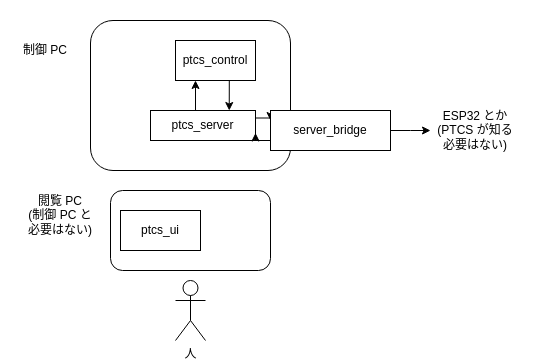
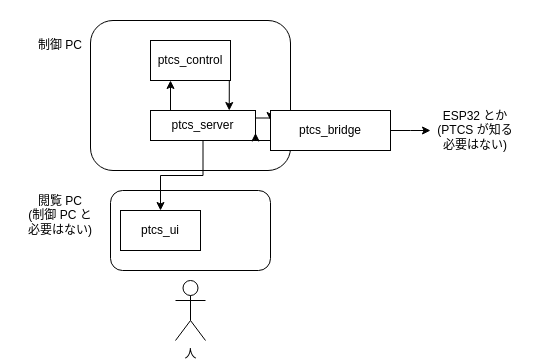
(46, 51) -> (61, 46)
(216, 61) -> (191, 61)
(331, 131) -> (331, 131)
none -> (186, 176)
